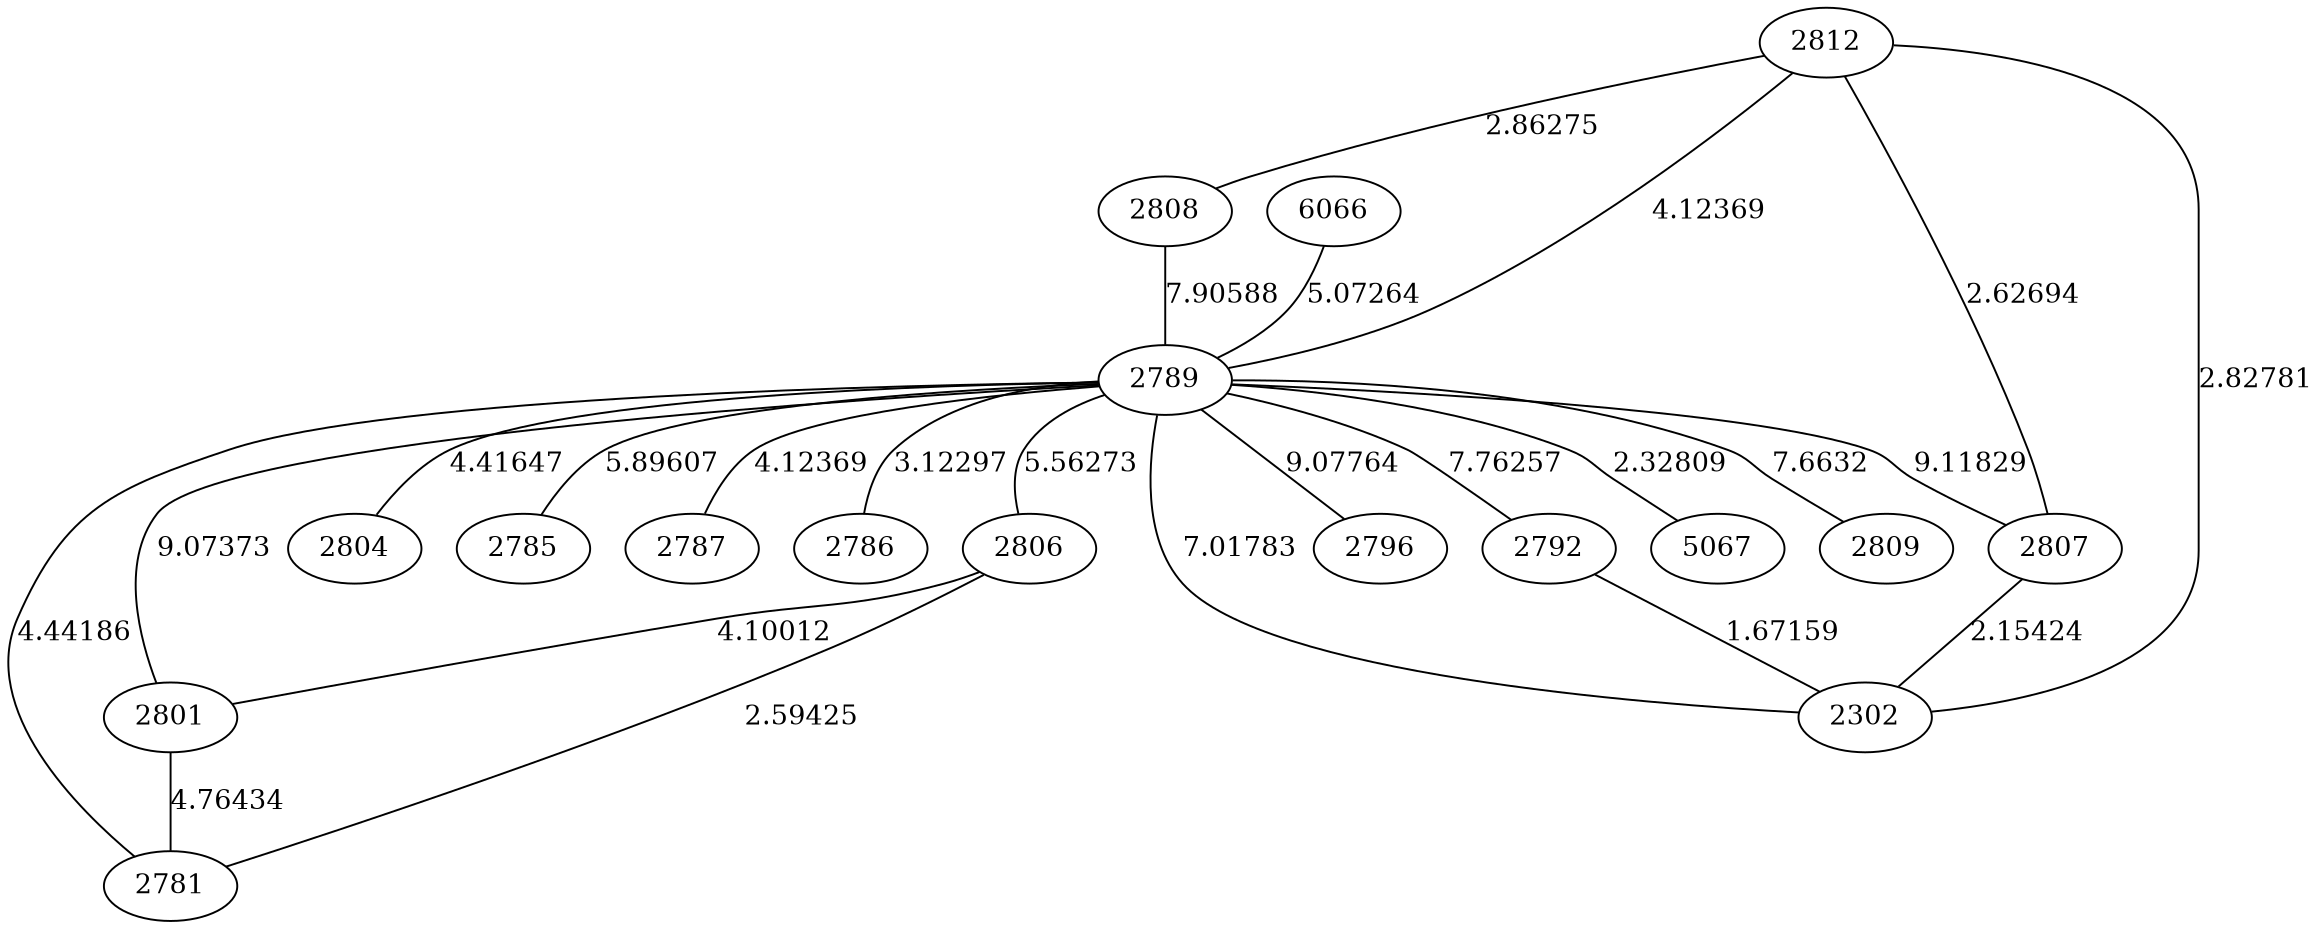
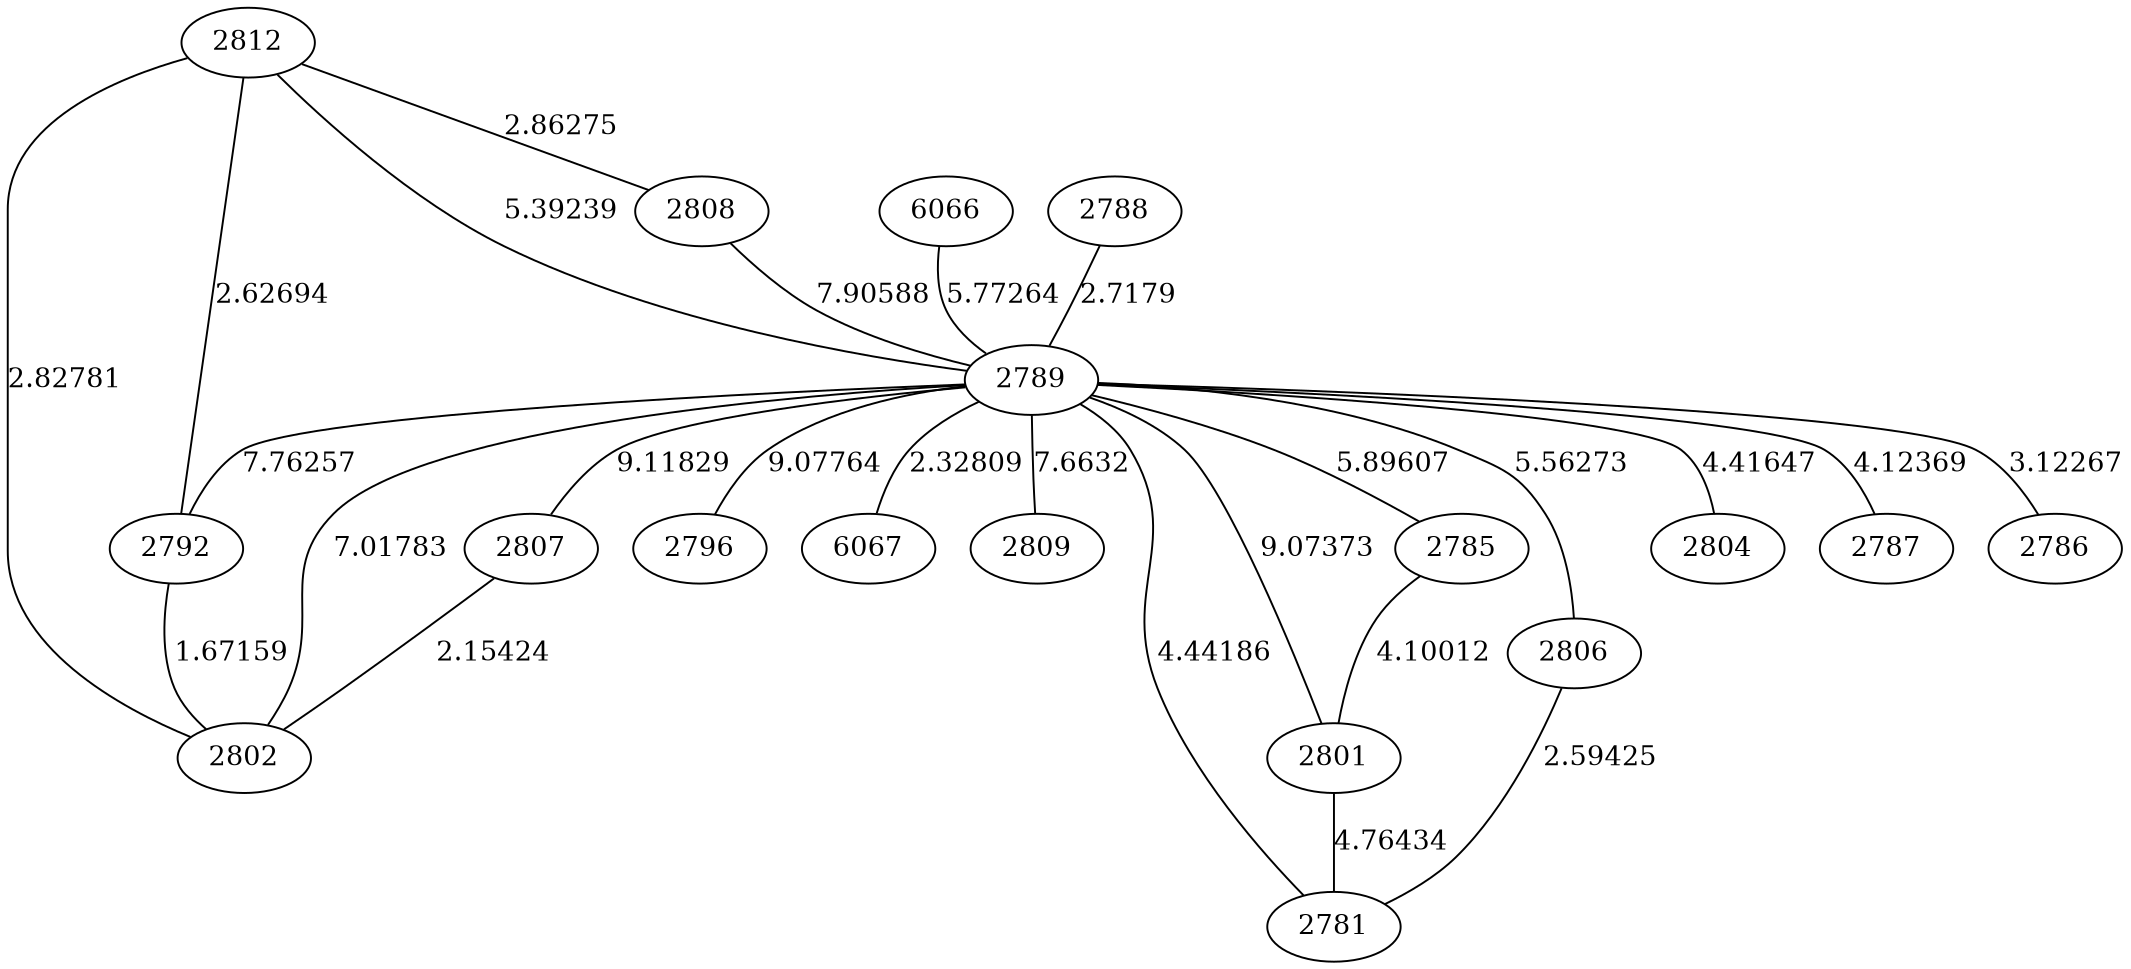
none -> (1115, 211)
(1709, 211) -> (561, 211)
(1958, 290) -> (212, 296)
(1364, 296) -> (1003, 296)
(951, 464) -> (2066, 464)
(1718, 549) -> (869, 549)
(606, 637) -> (1364, 641)
(1865, 717) -> (244, 758)
